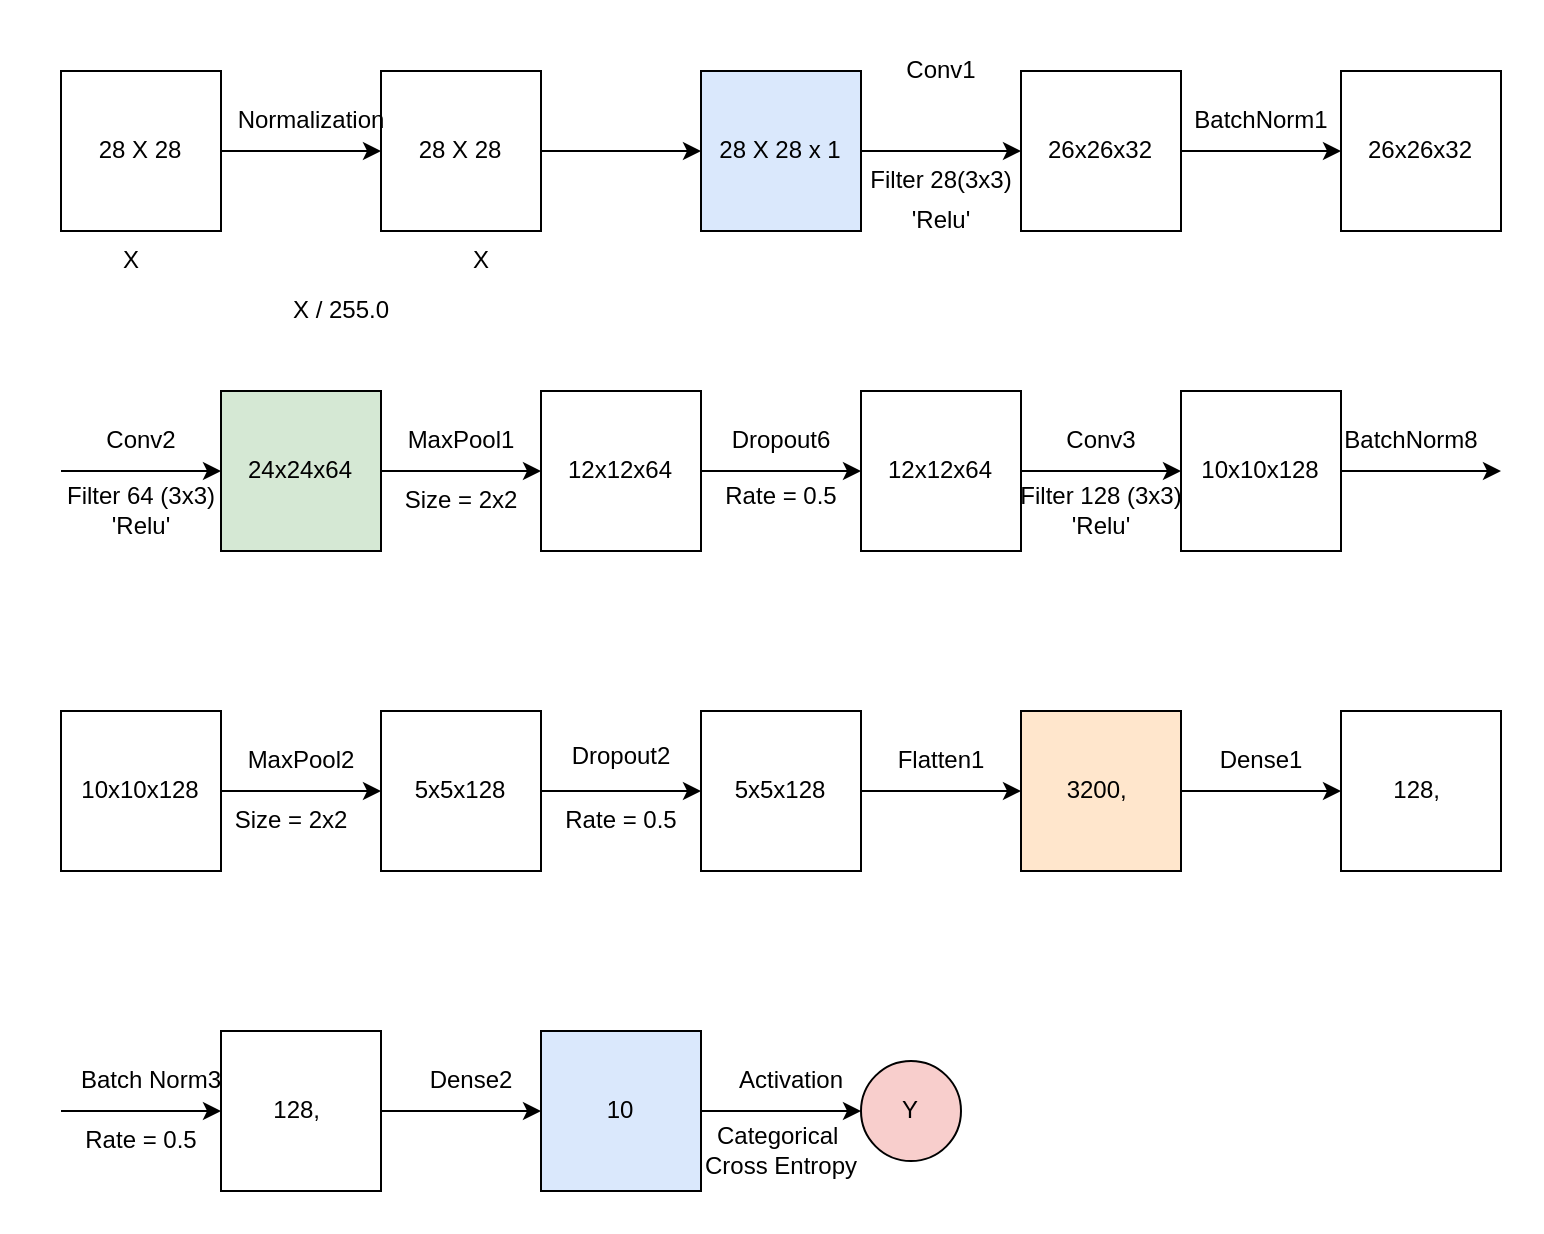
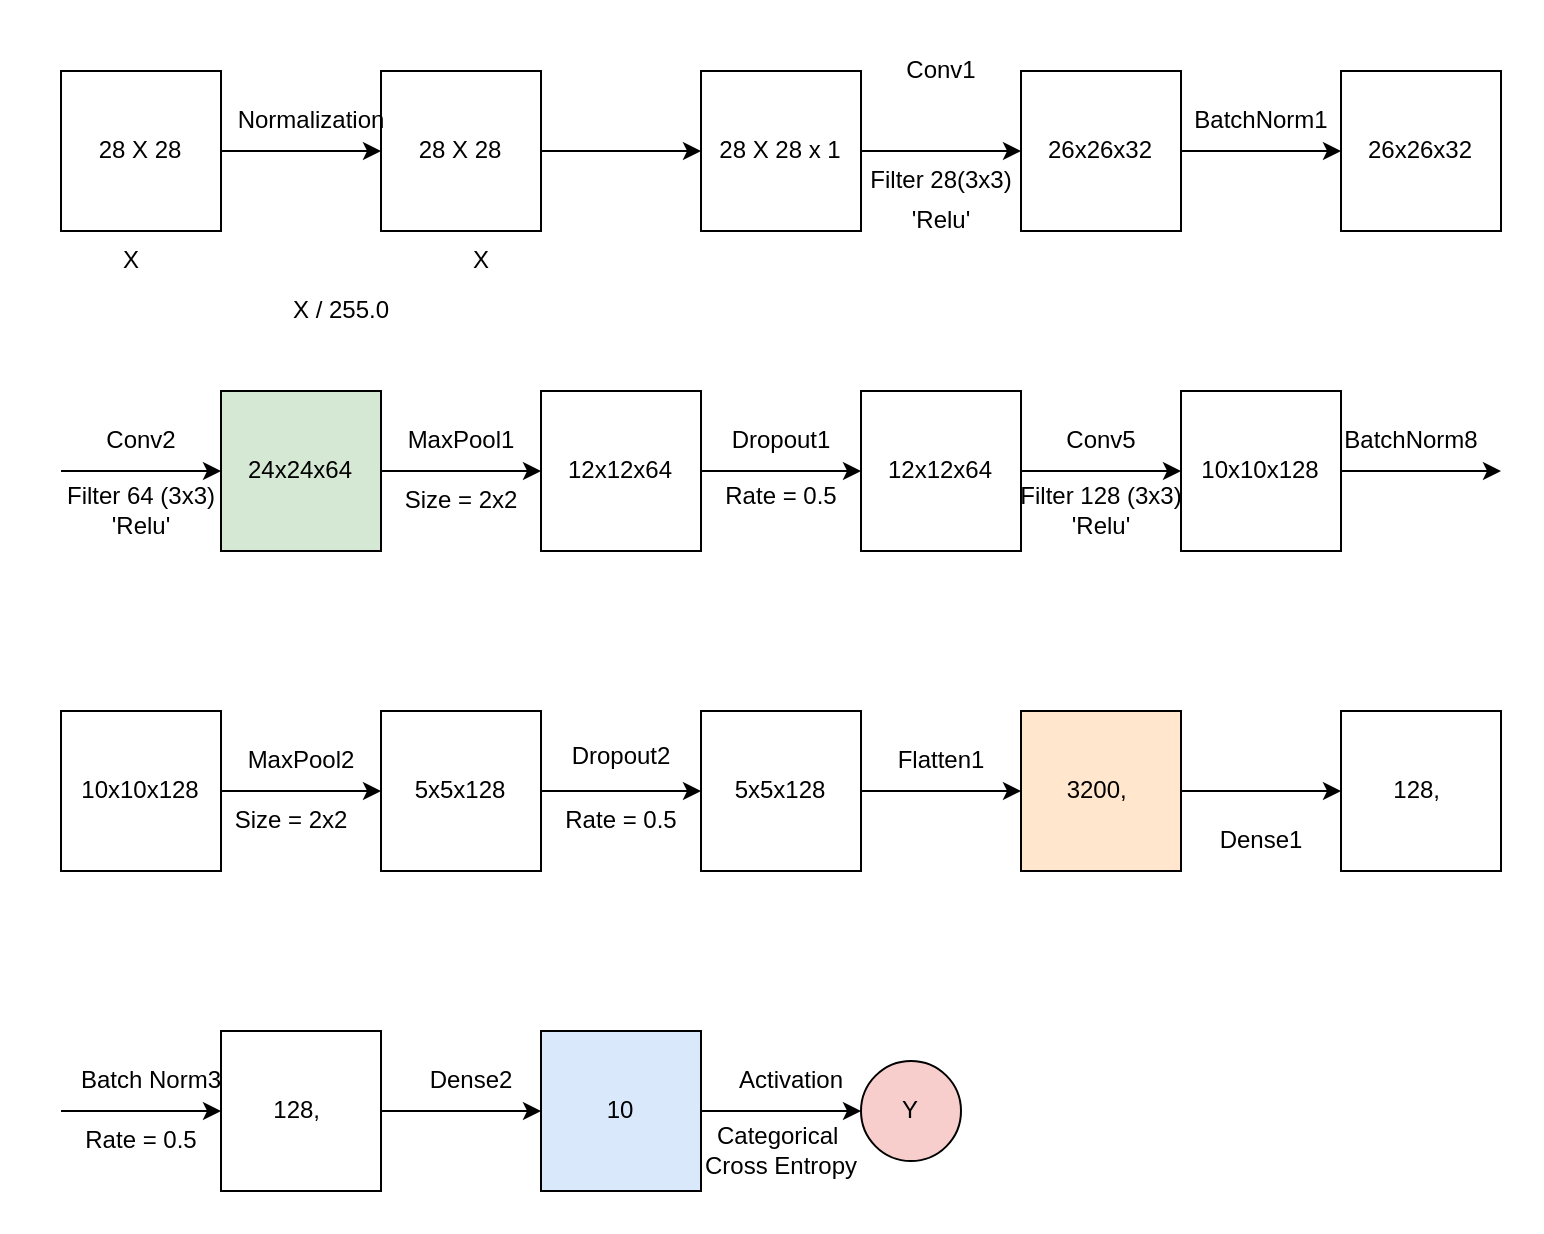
(781, 151) -> (781, 151)
(782, 441) -> (782, 441)
(1102, 441) -> (1102, 441)
(1261, 761) -> (1261, 841)
